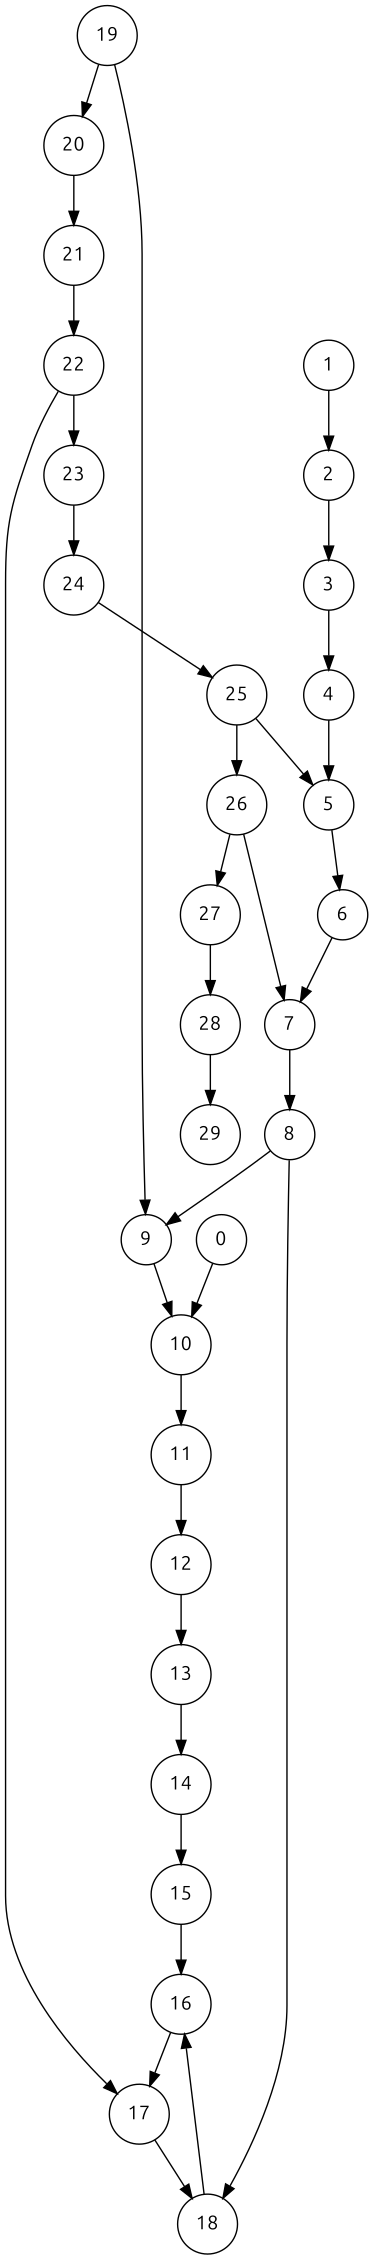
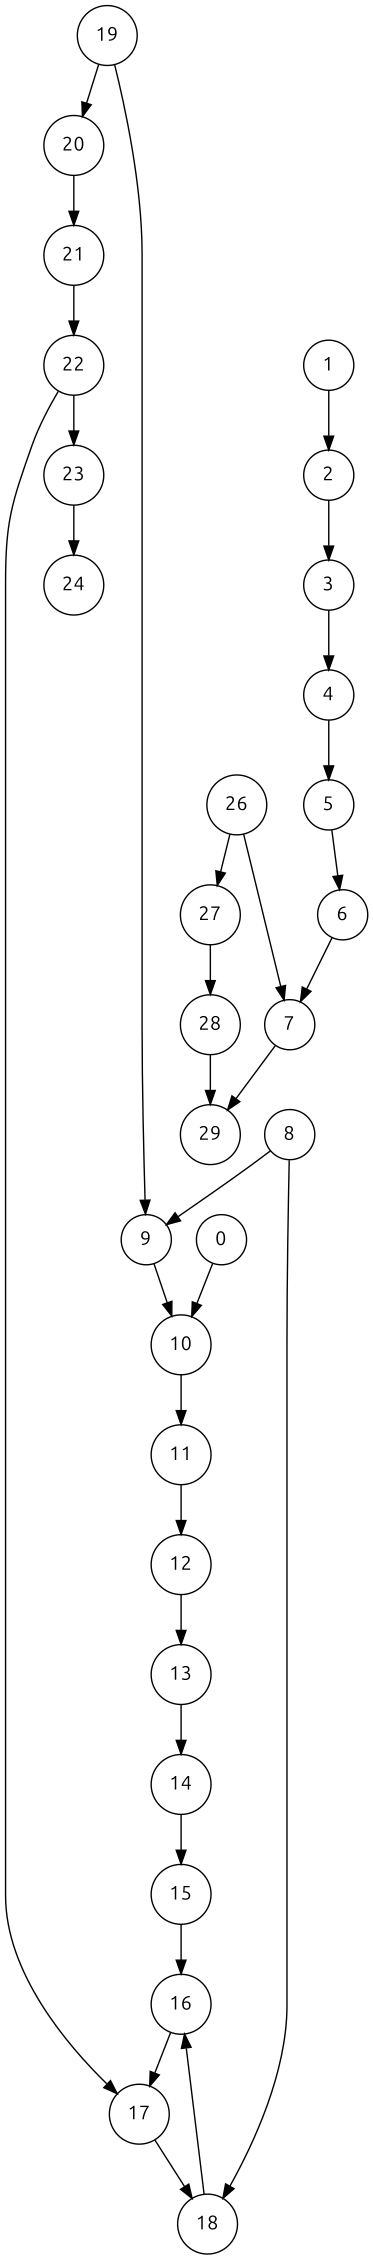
(237, 695) -> none
(290, 1072) -> (256, 1072)
